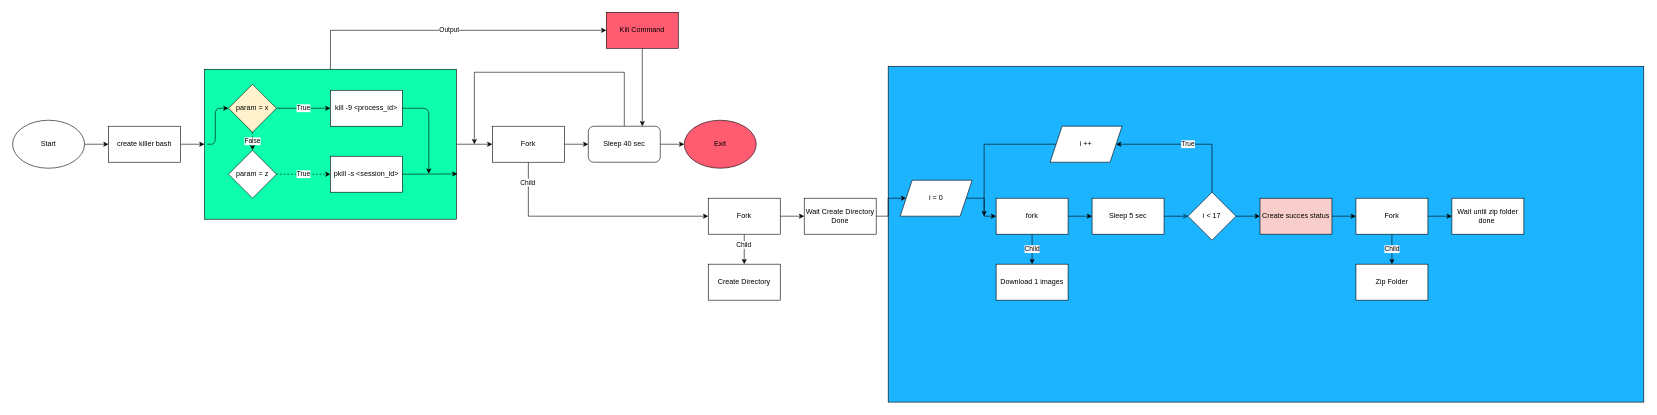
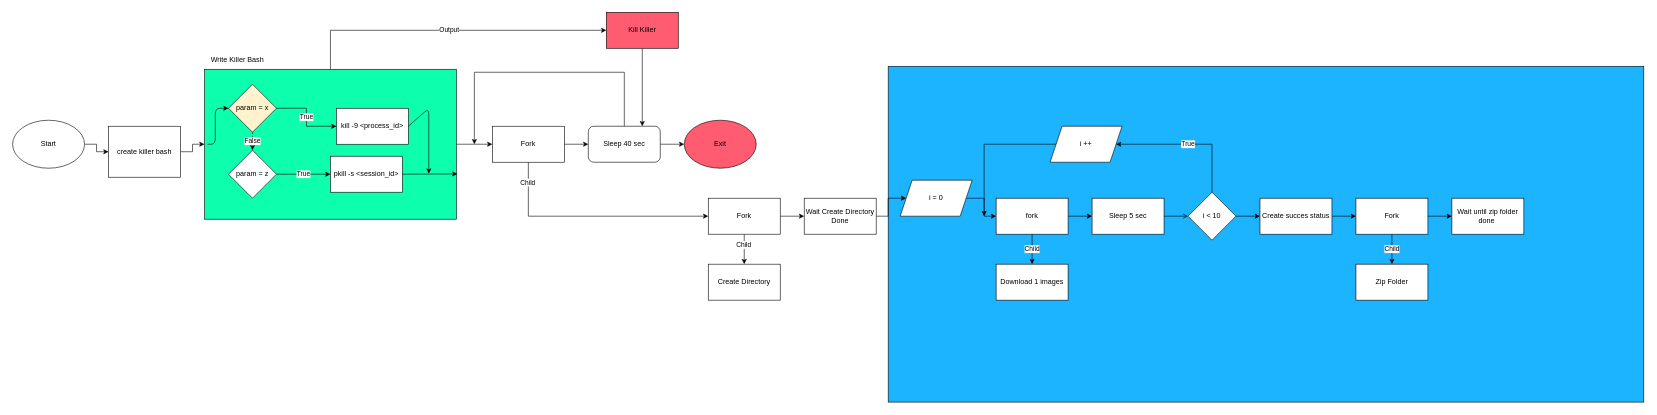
(642, 30) -> (642, 30)
none -> (237, 60)
(366, 108) -> (372, 126)
(144, 144) -> (144, 152)
(285, 174) -> (285, 174)
(1212, 216) -> (1212, 216)
(1296, 216) -> (1296, 216)
